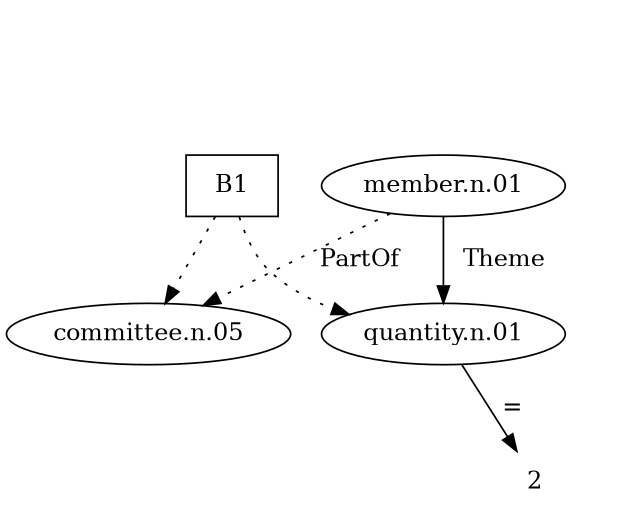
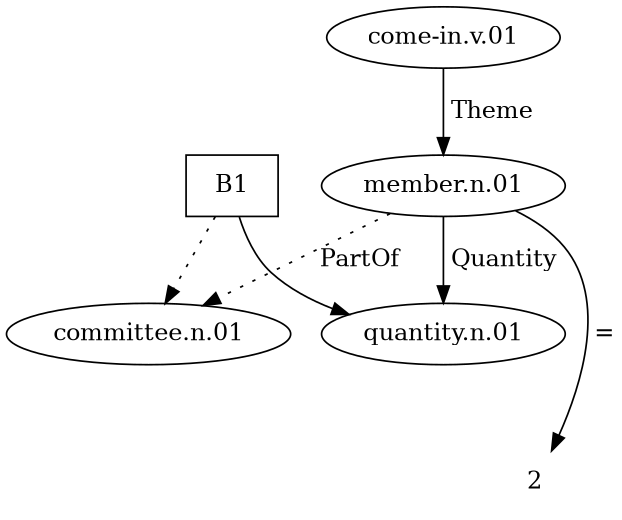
none -> (443, 37)
(500, 260) -> (500, 260)
(282, 281) -> (282, 281)
(149, 334) -> (149, 334)
(485, 401) -> (587, 310)
